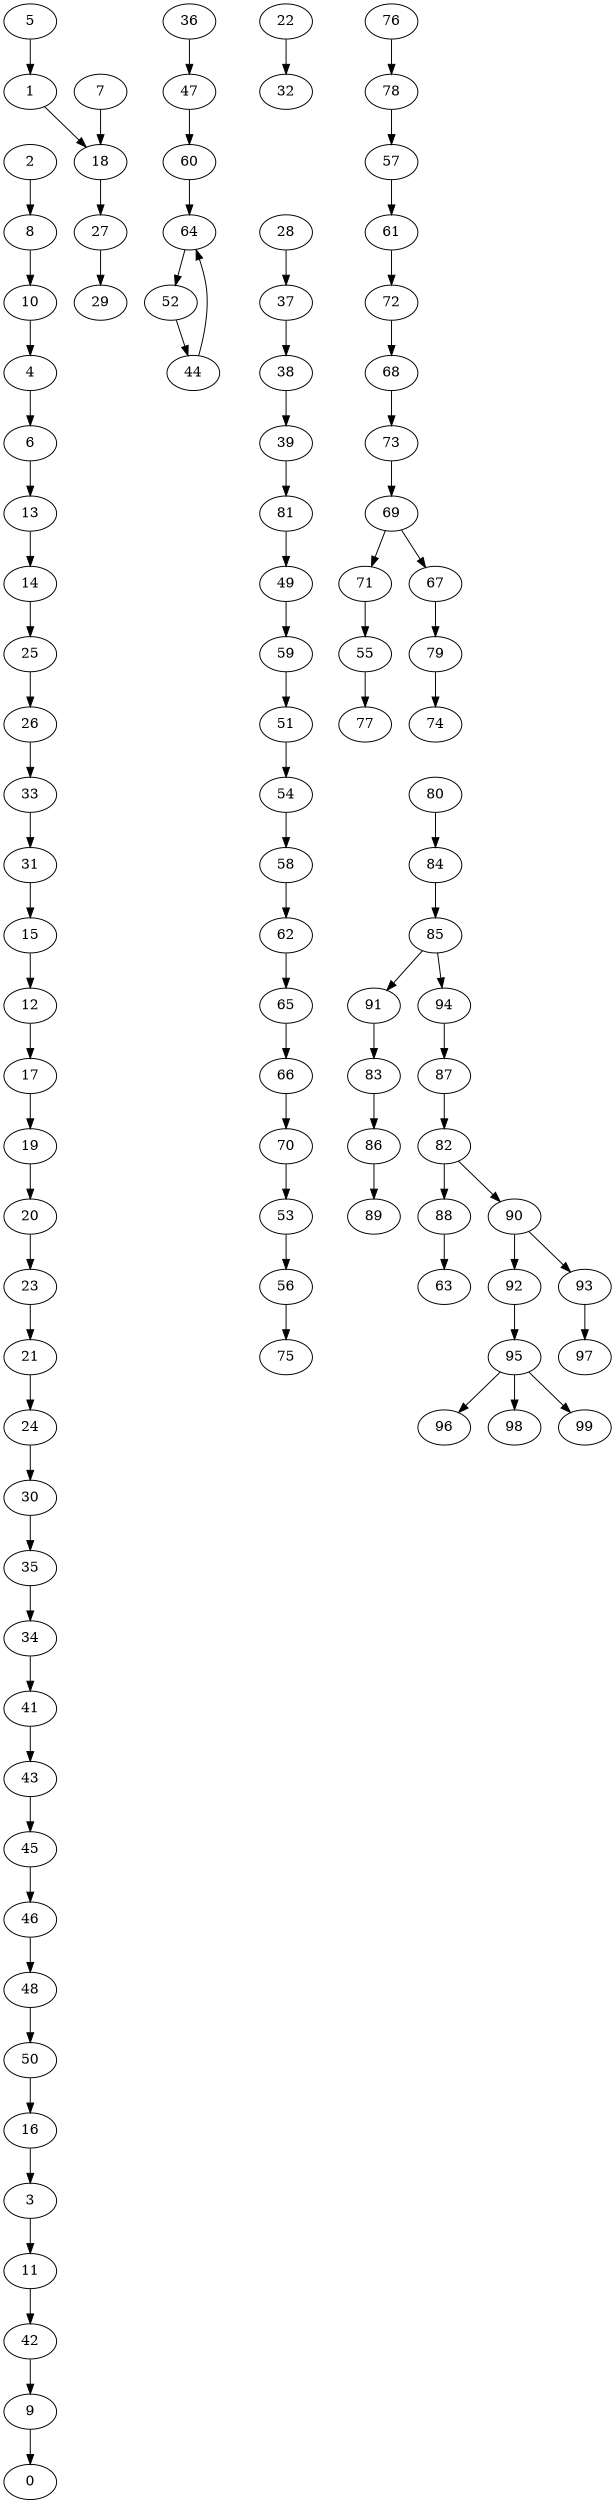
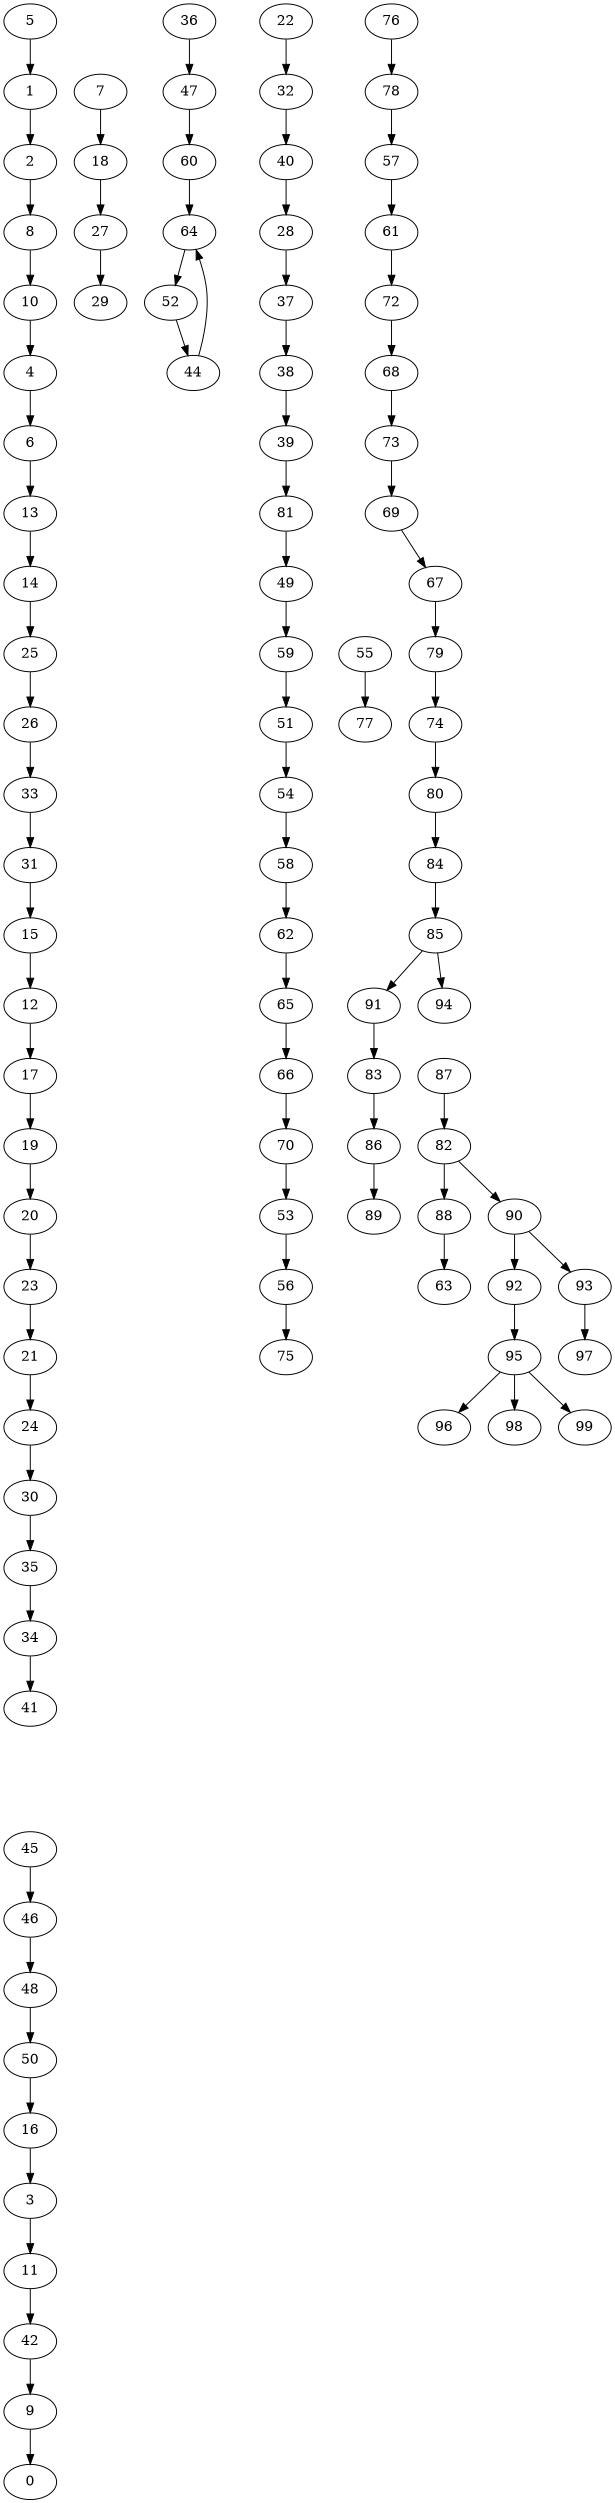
(62, 123) -> (30, 122)
none -> (286, 162)
(365, 584) -> none
none -> (435, 755)
(444, 1036) -> none
(30, 1779) -> none
